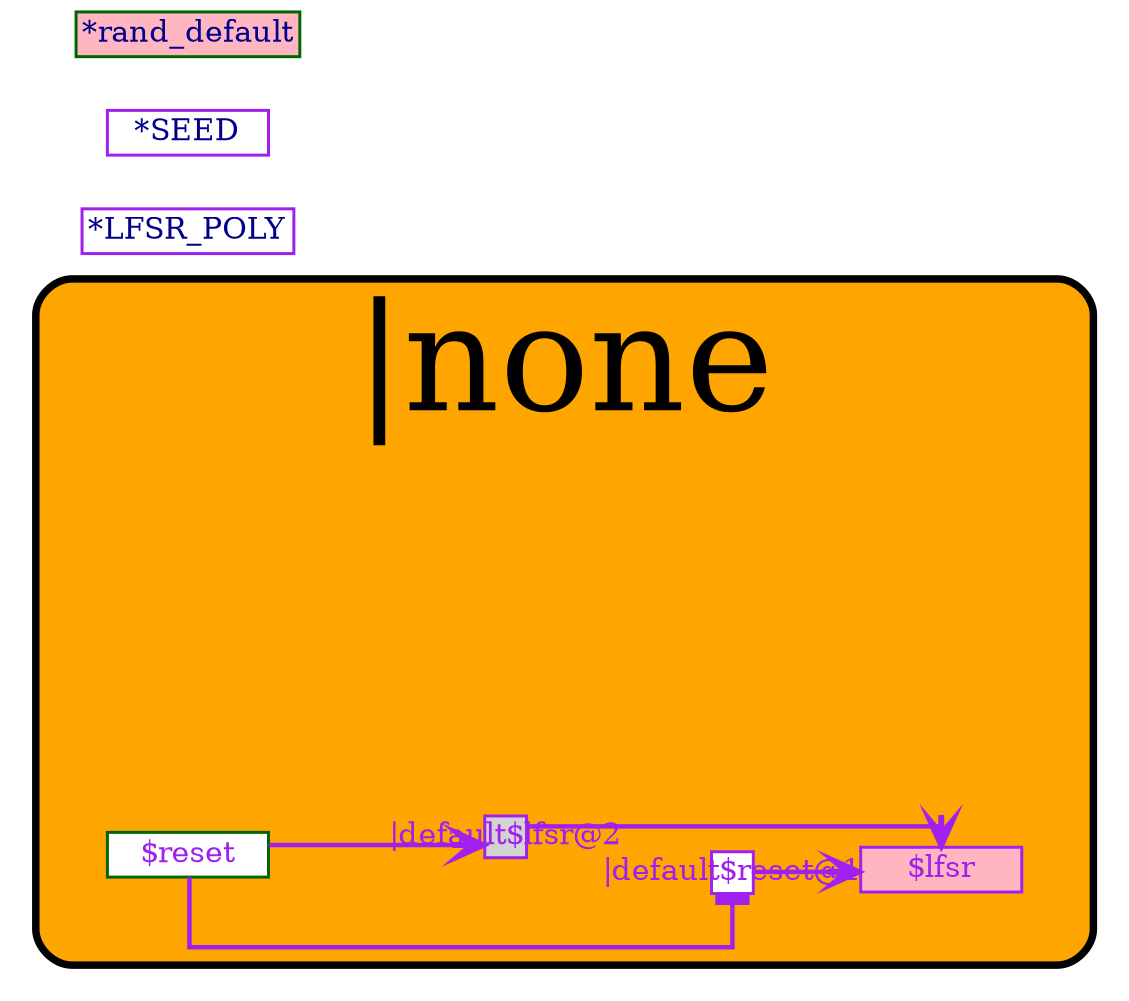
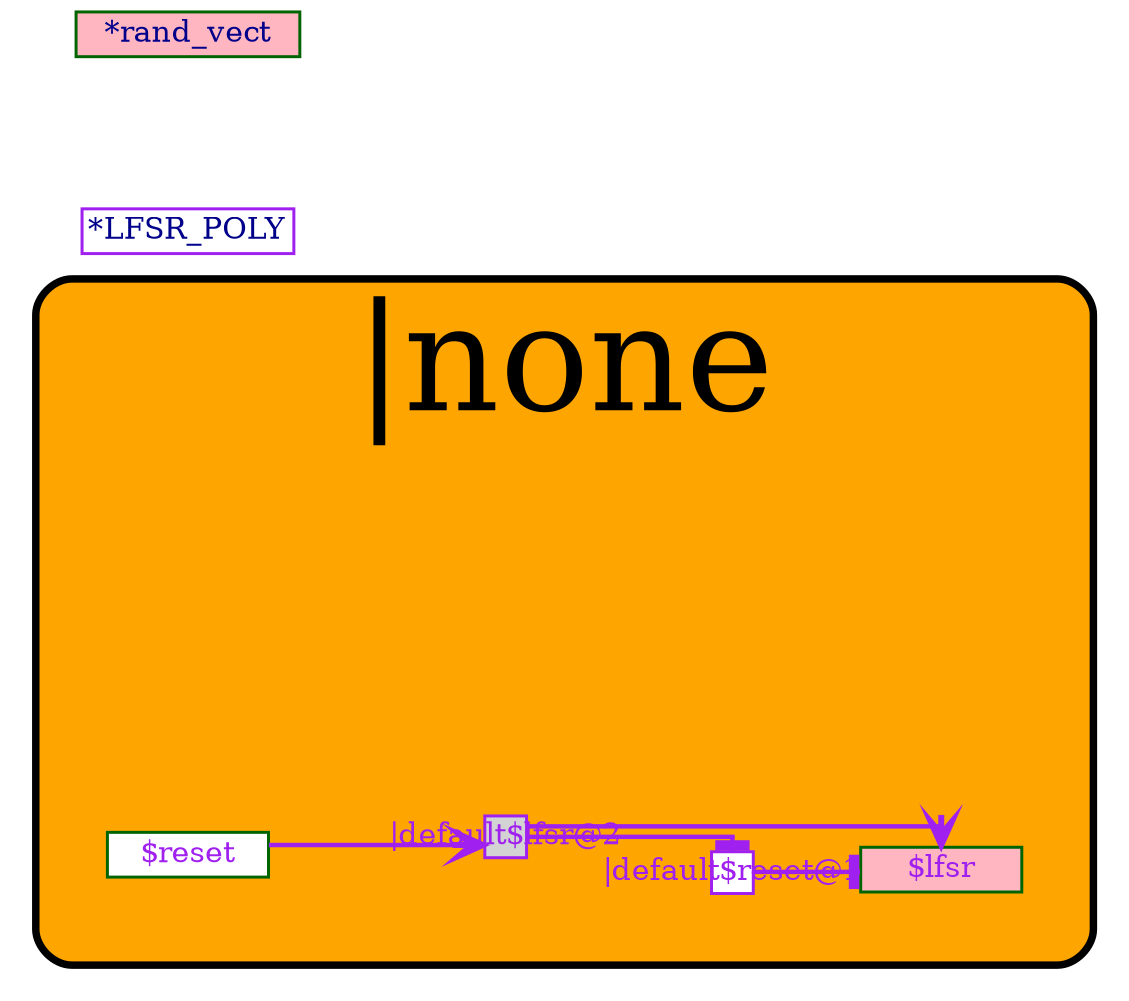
(188, 34) -> (188, 34)
(188, 133) -> none
(941, 870) -> (941, 870)
(800, 872) -> (800, 872)
(445, 947) -> (630, 837)
